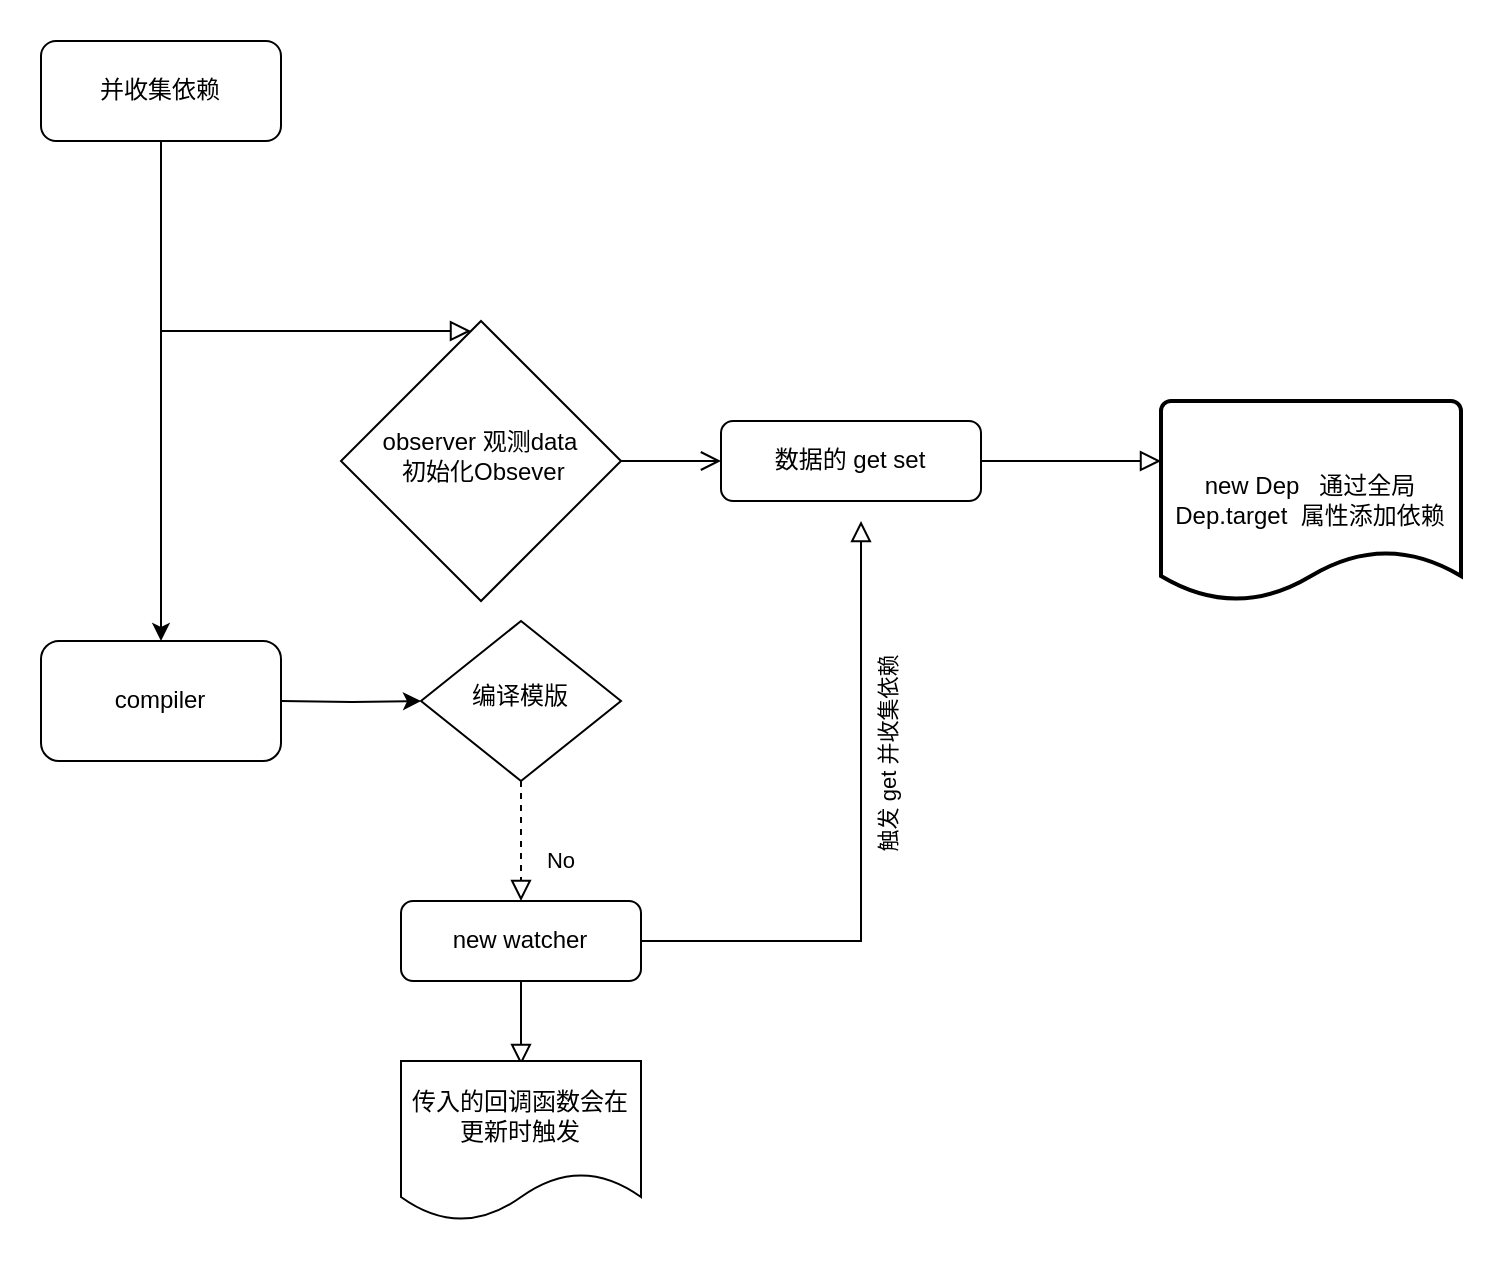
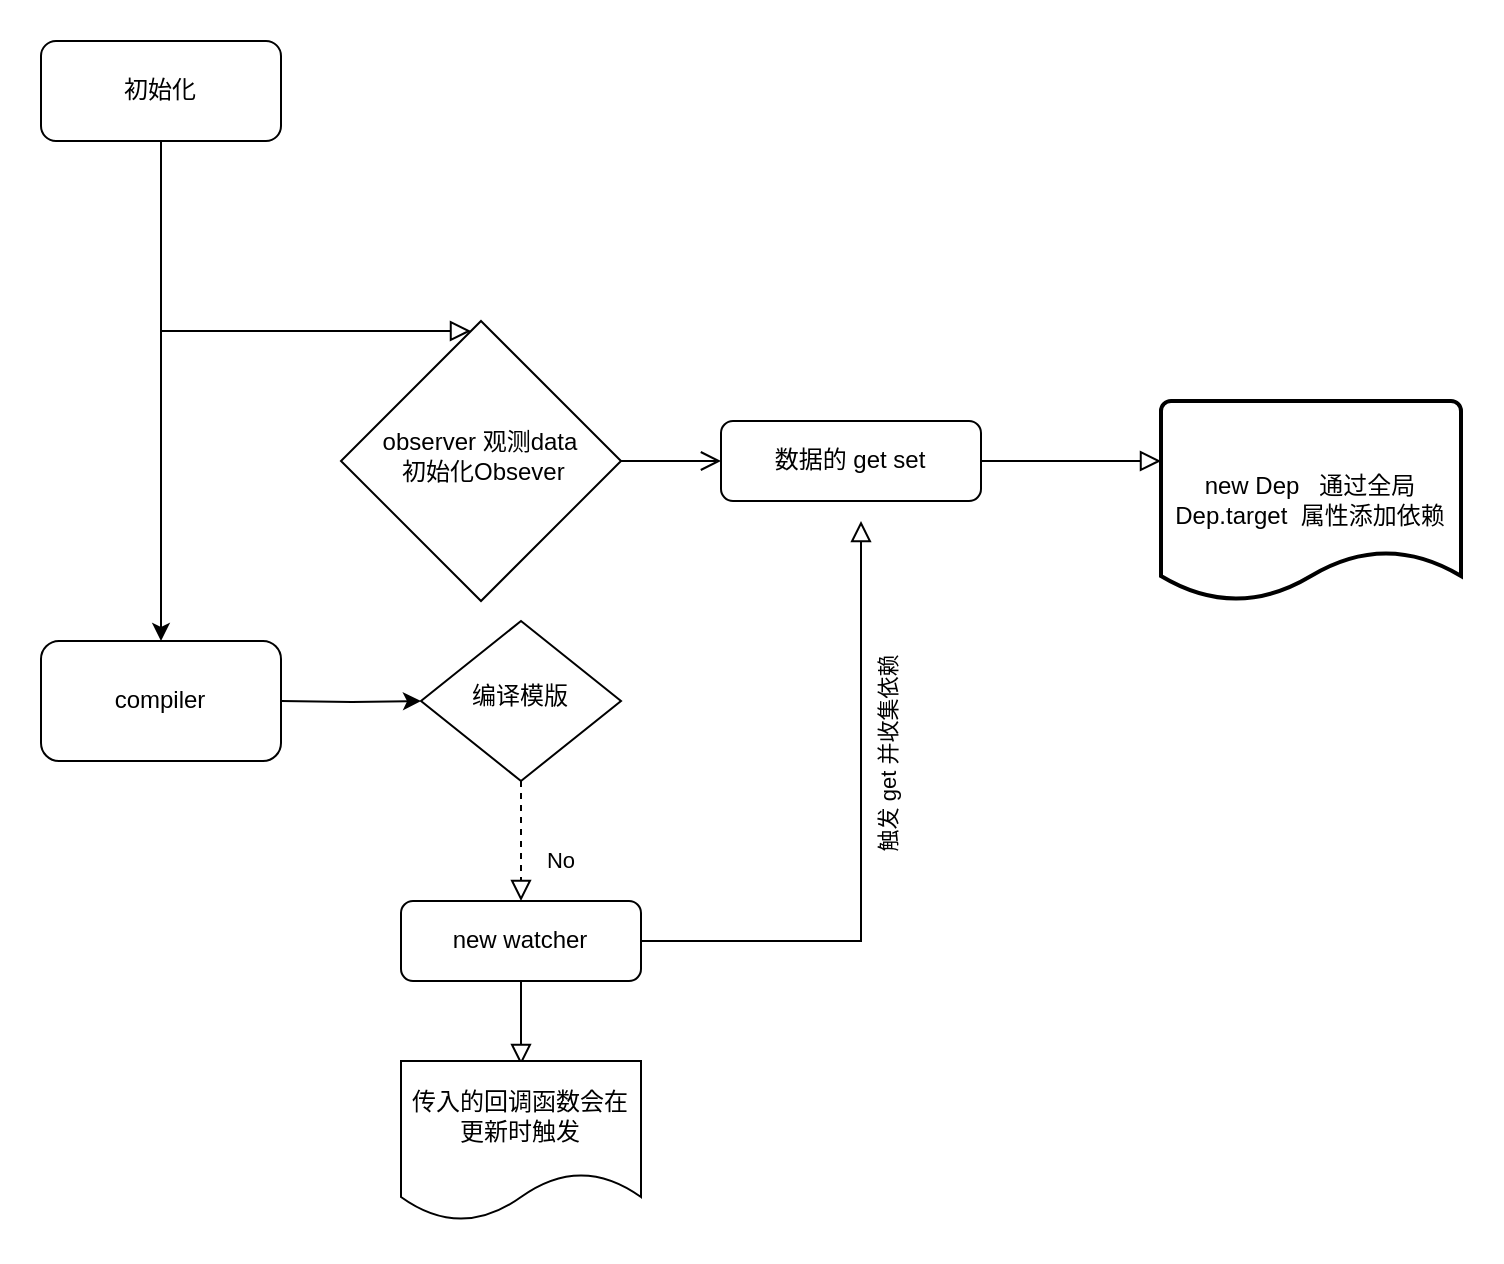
(161, 91) -> (161, 91)
